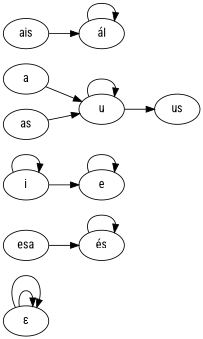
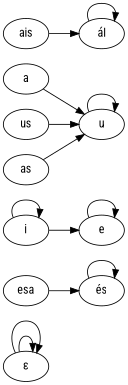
(135, 109) -> (60, 124)
